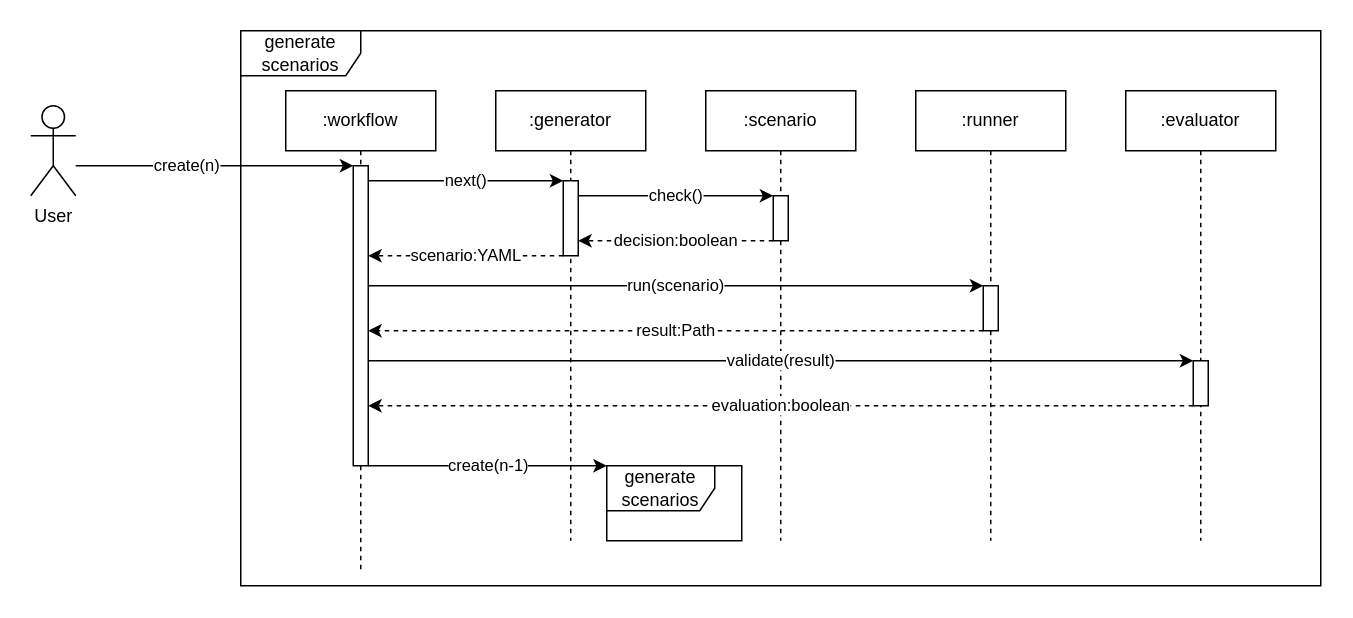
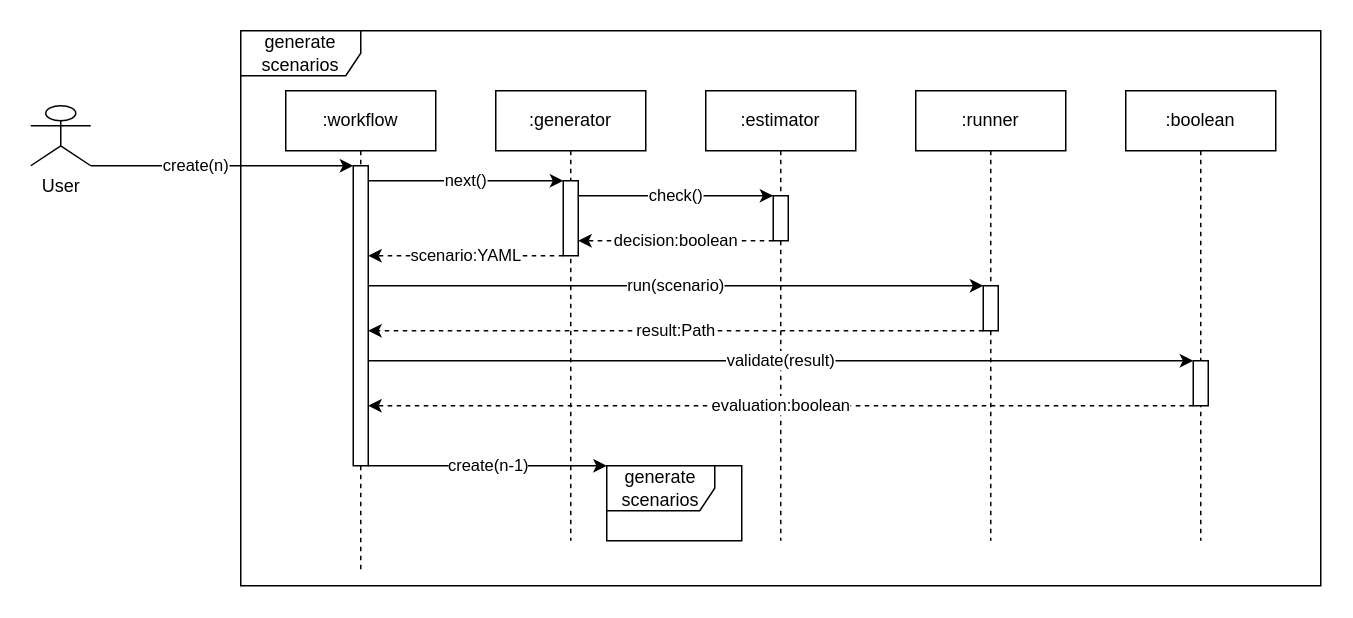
(781, 121) -> (781, 121)
(1201, 121) -> (1201, 121)
(53, 151) -> (61, 136)
